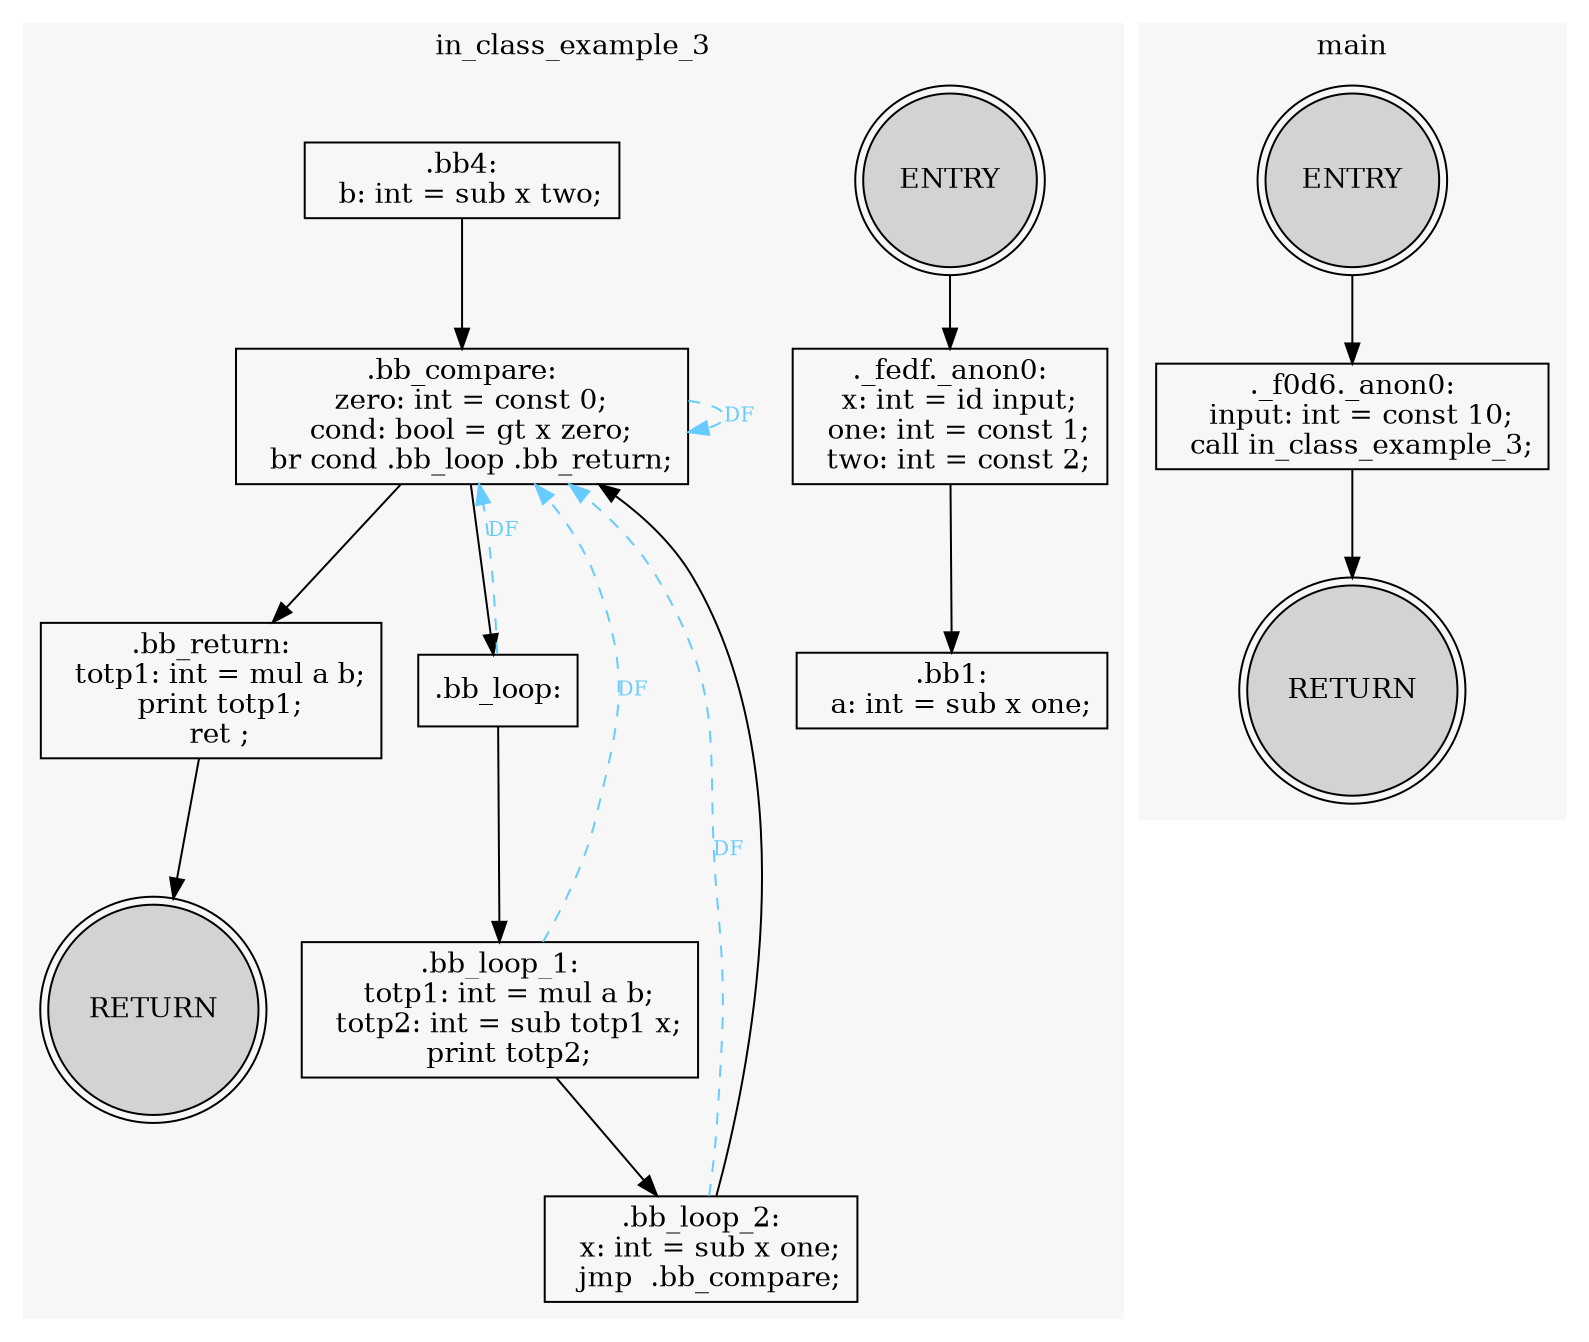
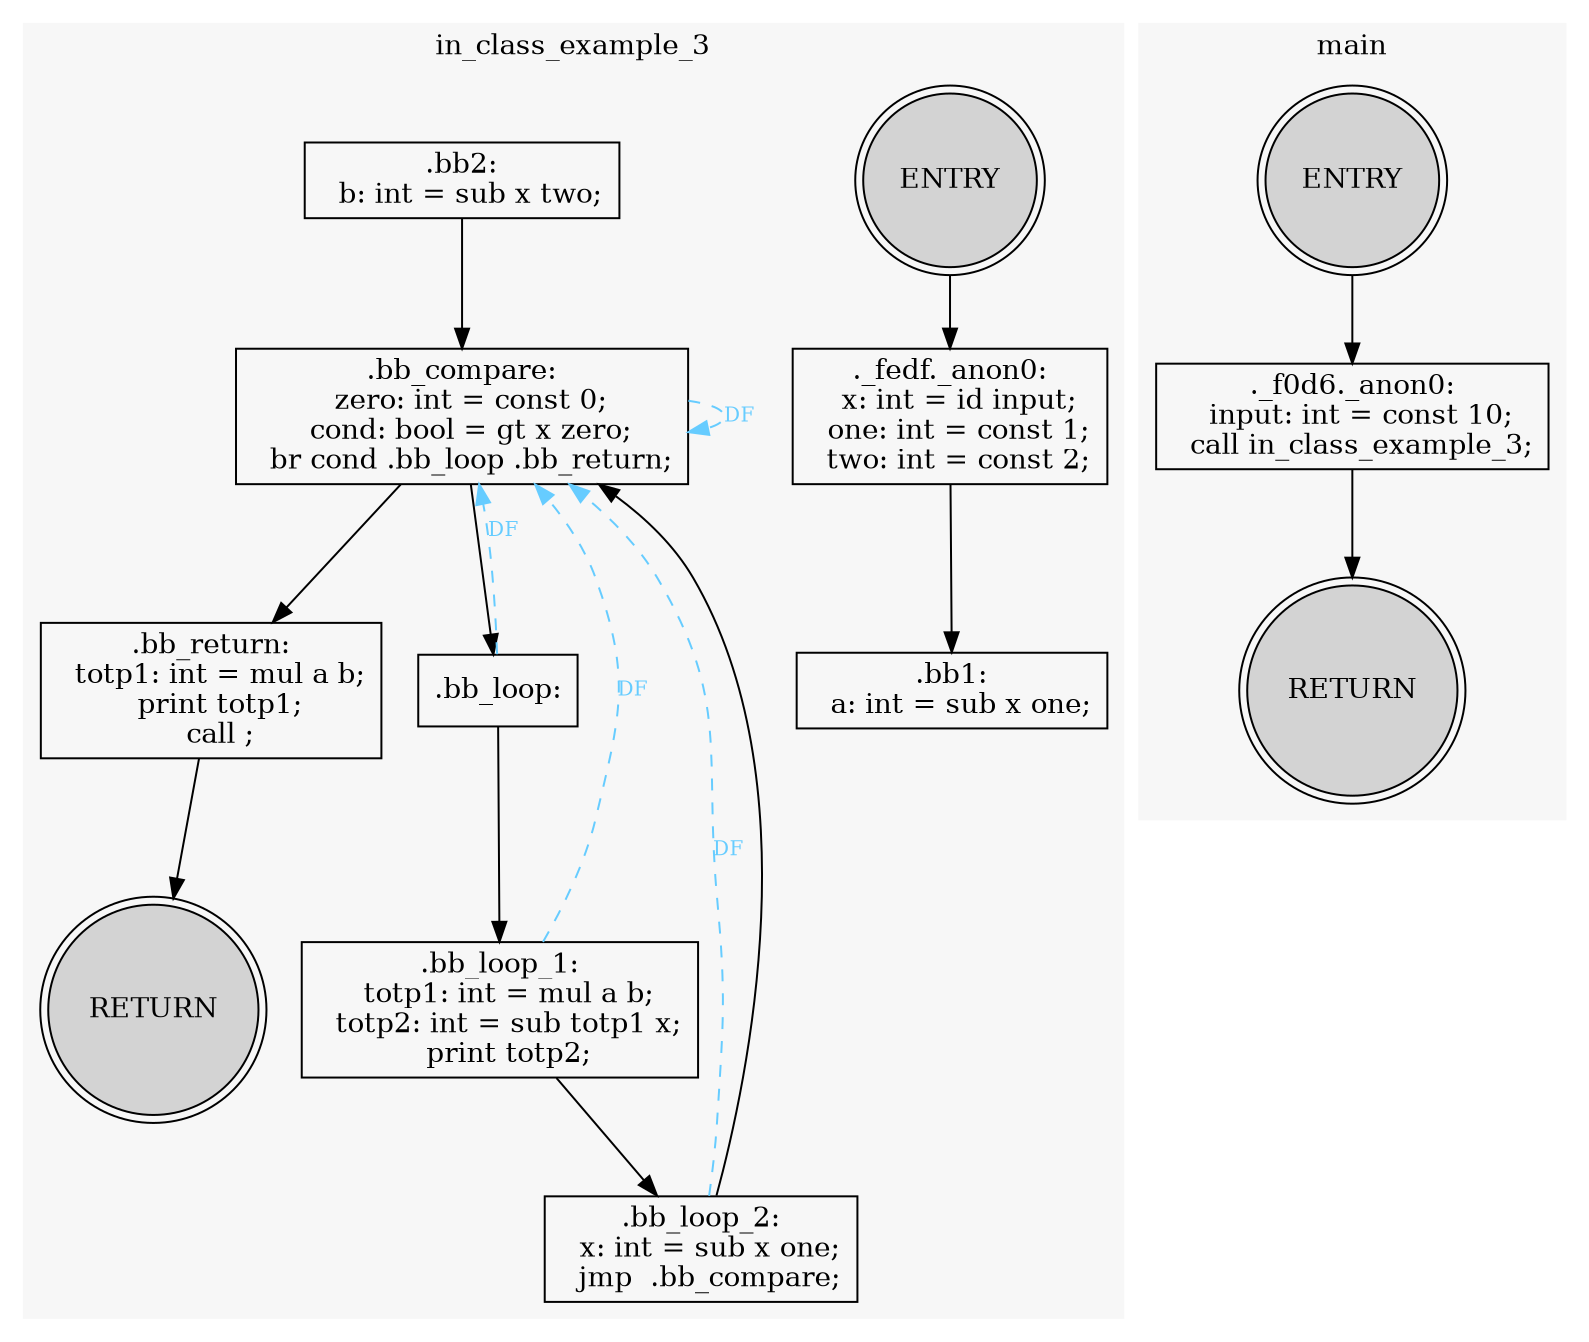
(462, 180) -> (462, 180)
(211, 691) -> (211, 691)
